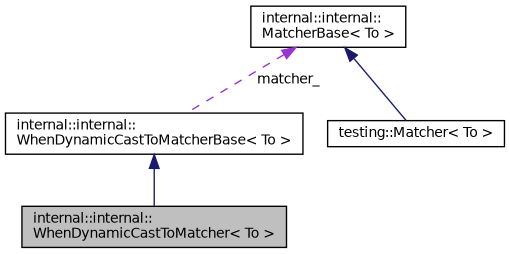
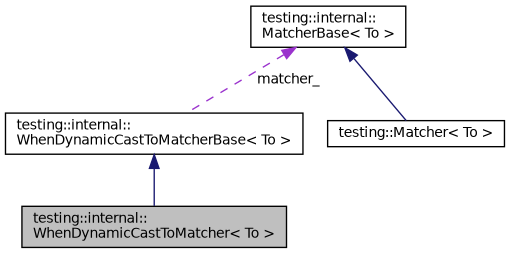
(328, 27) -> (328, 27)
(154, 134) -> (154, 134)
(154, 227) -> (154, 227)
